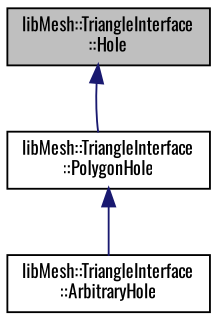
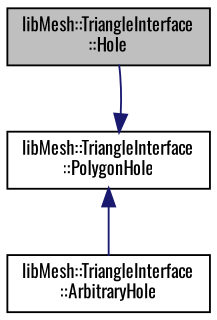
(96, 108) -> (121, 89)
